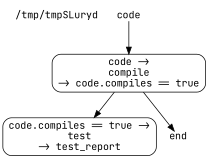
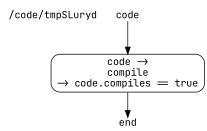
(57, 16) -> (53, 16)
(80, 137) -> none
